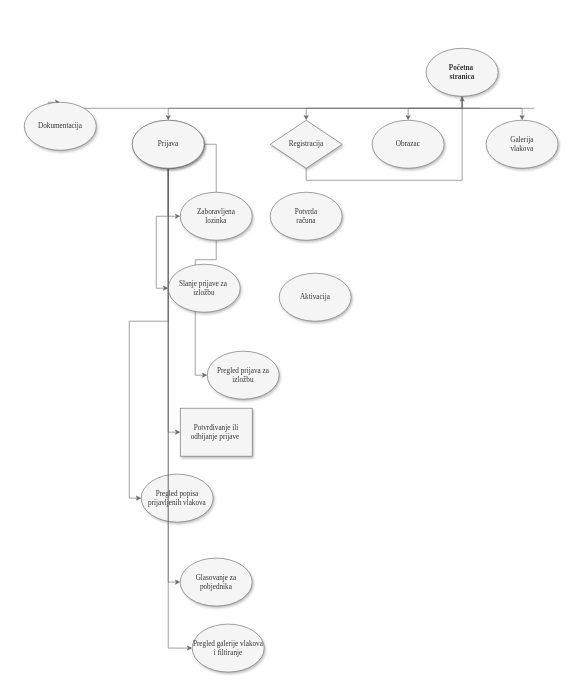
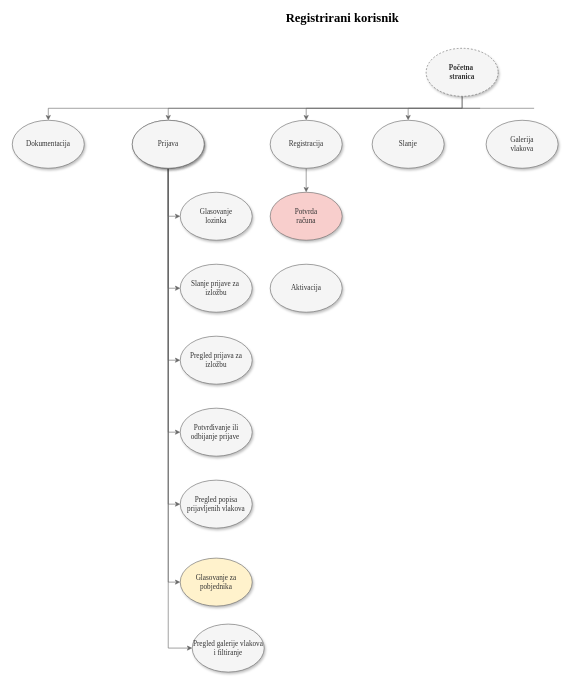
none -> (342, 18)
(462, 72) -> (462, 72)
(522, 114) -> none
(60, 126) -> (48, 144)
(306, 144) -> (306, 144)
(408, 144) -> (408, 144)
(418, 180) -> (306, 186)
(216, 216) -> (216, 216)
(306, 216) -> (306, 216)
(204, 288) -> (216, 288)
(315, 297) -> (306, 288)
(243, 375) -> (216, 360)
(216, 432) -> (216, 432)
(177, 498) -> (216, 504)
(216, 582) -> (216, 582)
